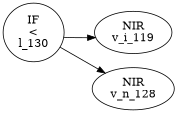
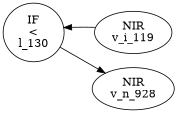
(76, 38) -> (84, 27)
(133, 89) -> (133, 89)
